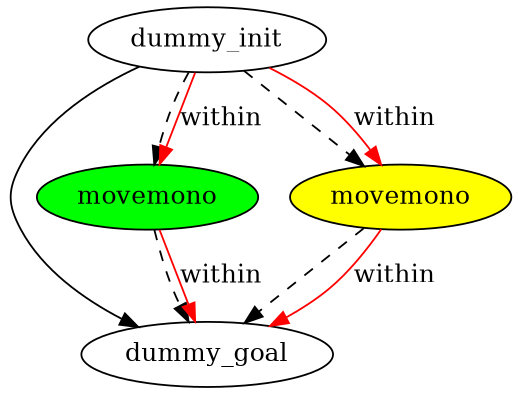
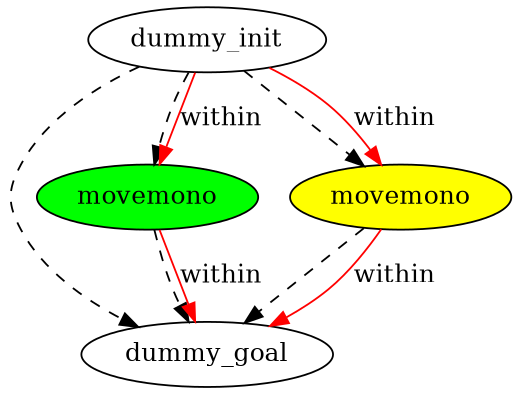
(12, 187) -> (12, 187)
